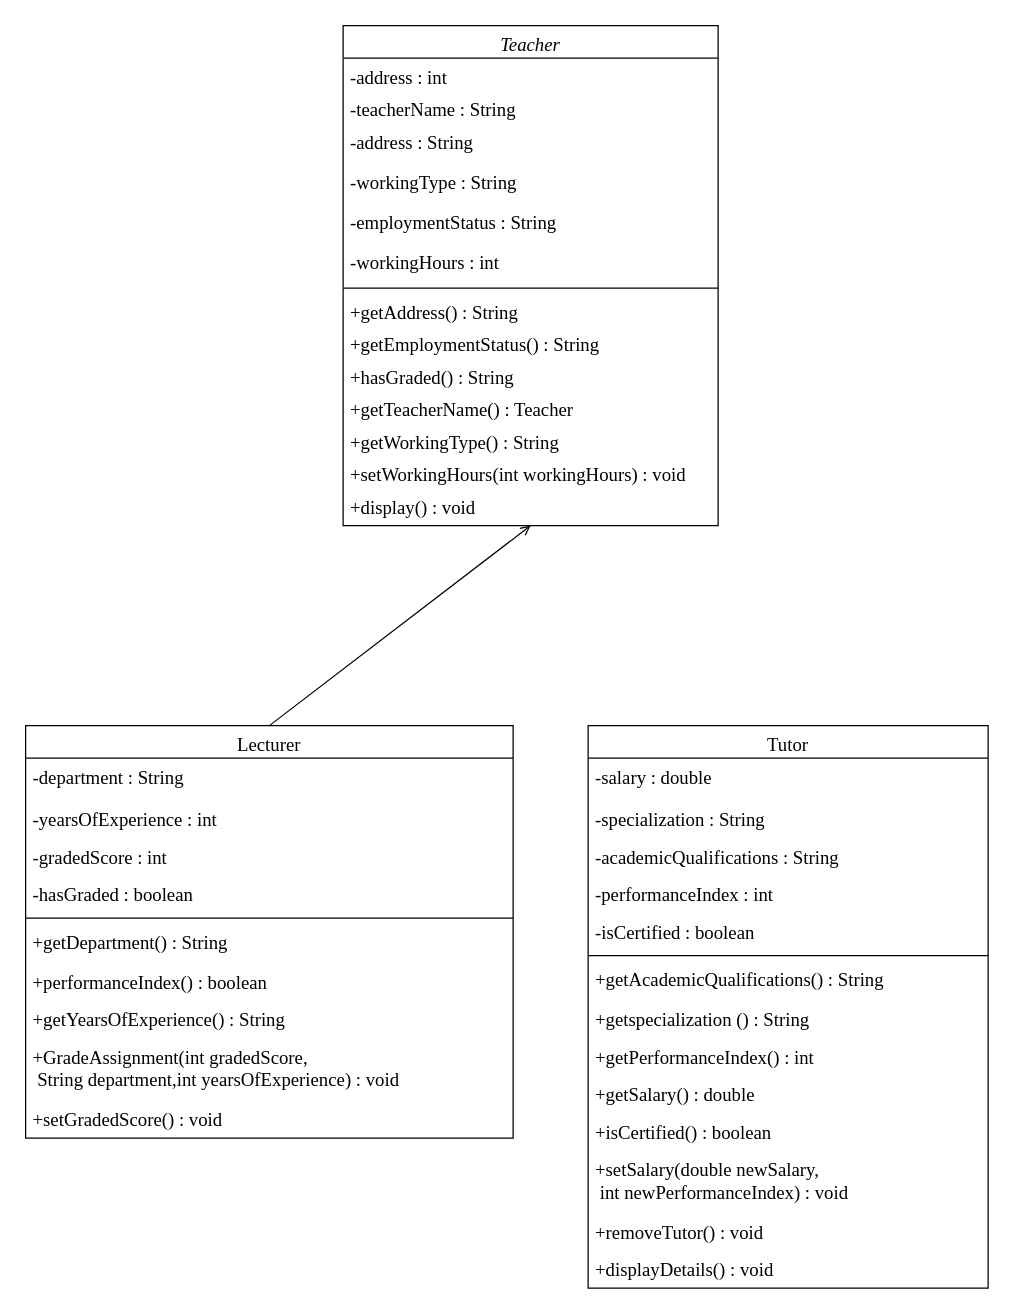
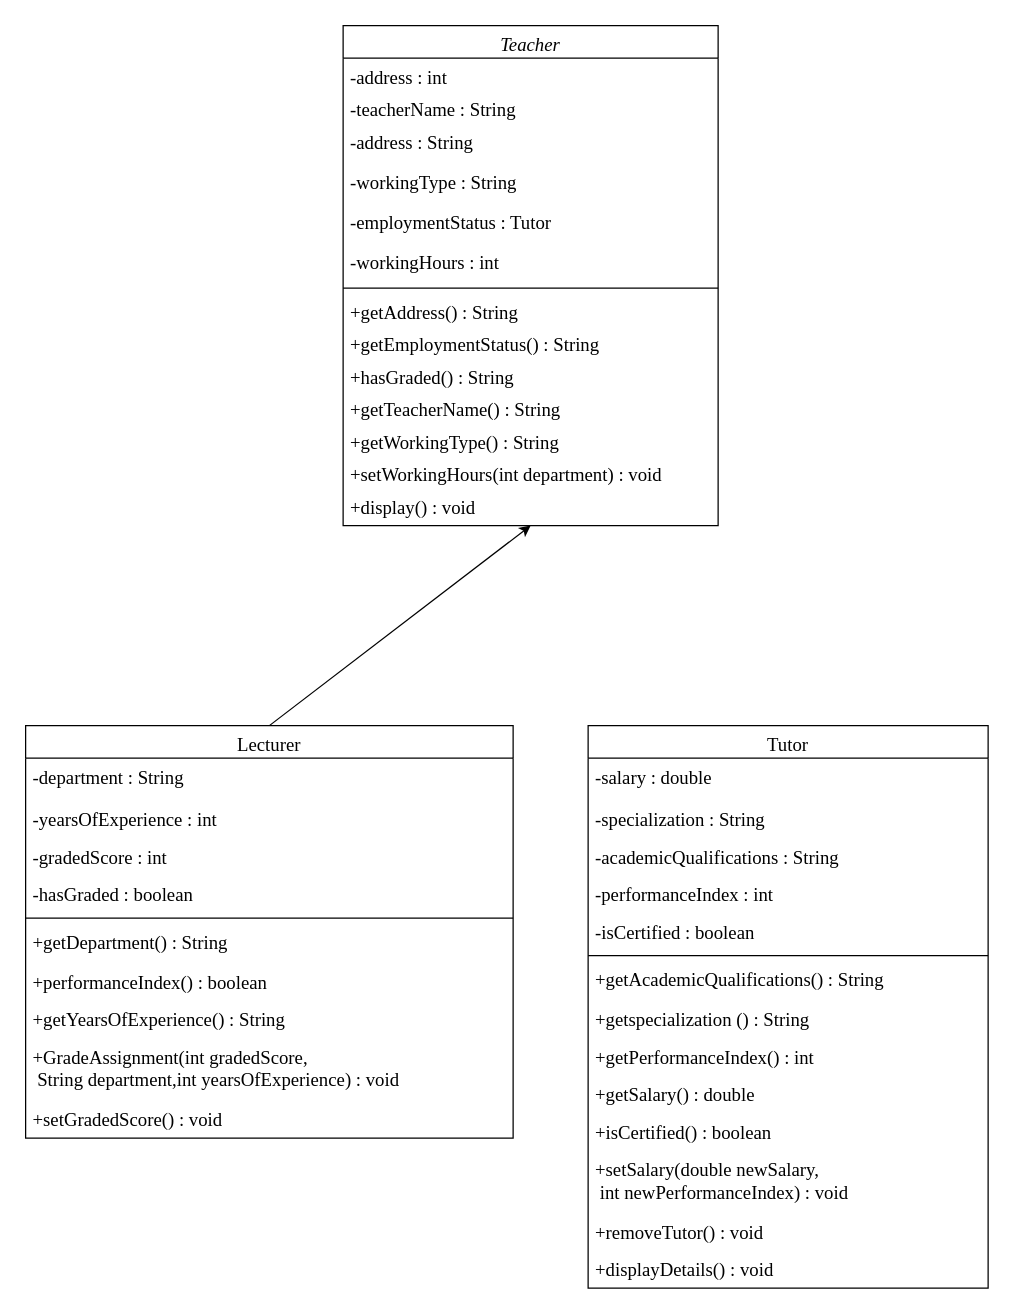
(474, 223) -> (472, 223)
(484, 410) -> (477, 410)
(546, 475) -> (538, 475)
(524, 530) -> (523, 532)
